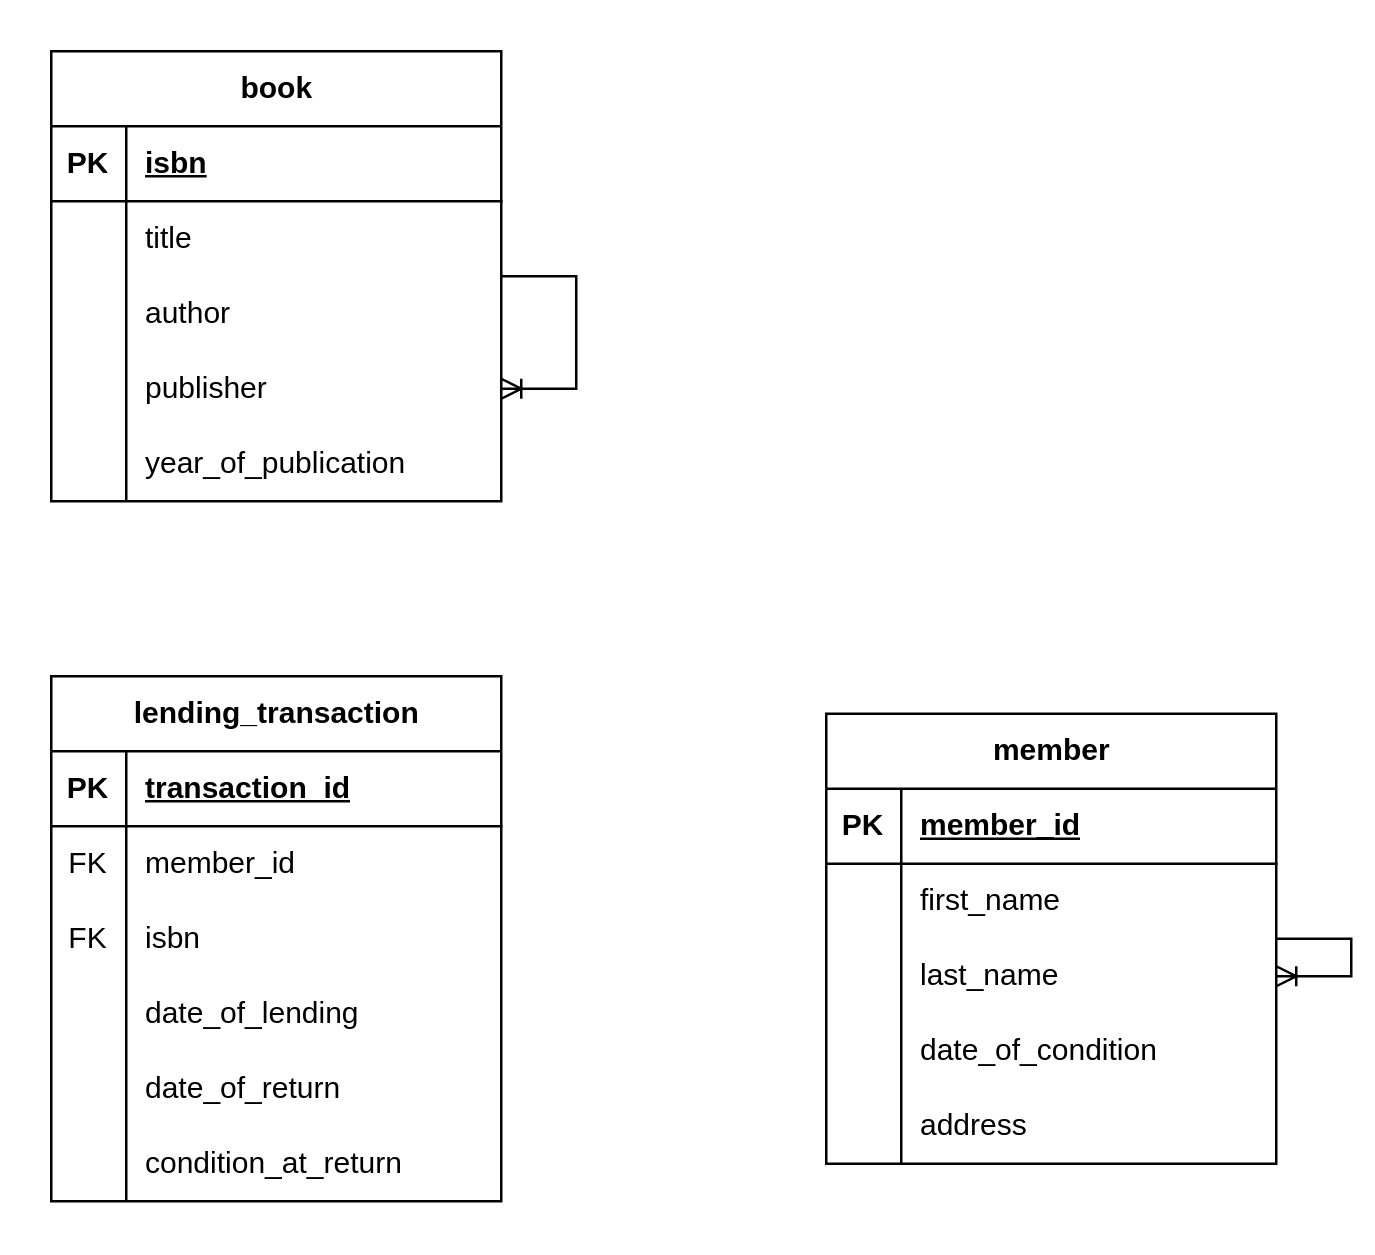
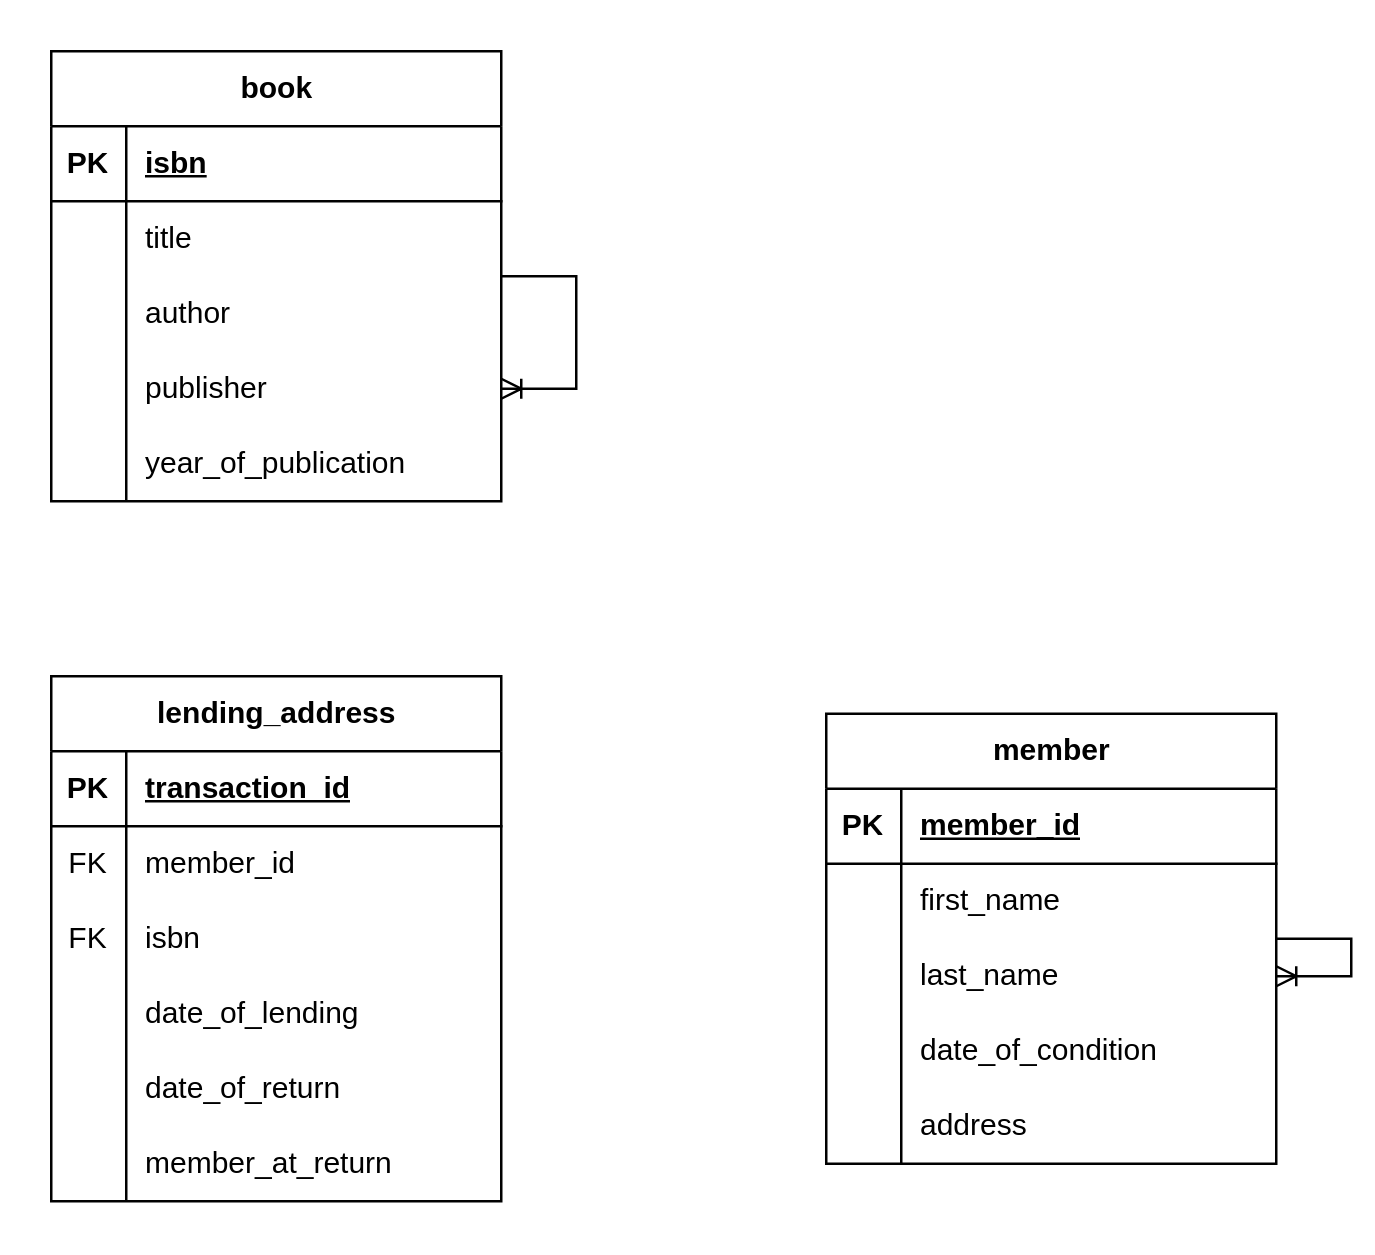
(278, 714) -> (278, 714)
(298, 1164) -> (281, 1164)
